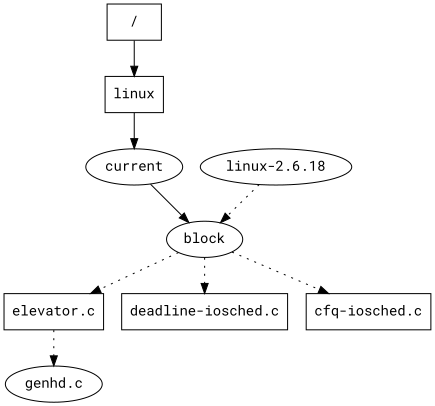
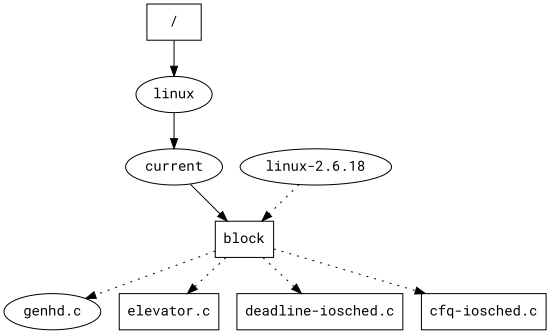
(134, 95) -> (174, 95)
(205, 239) -> (244, 239)
(54, 343) -> (155, 273)
